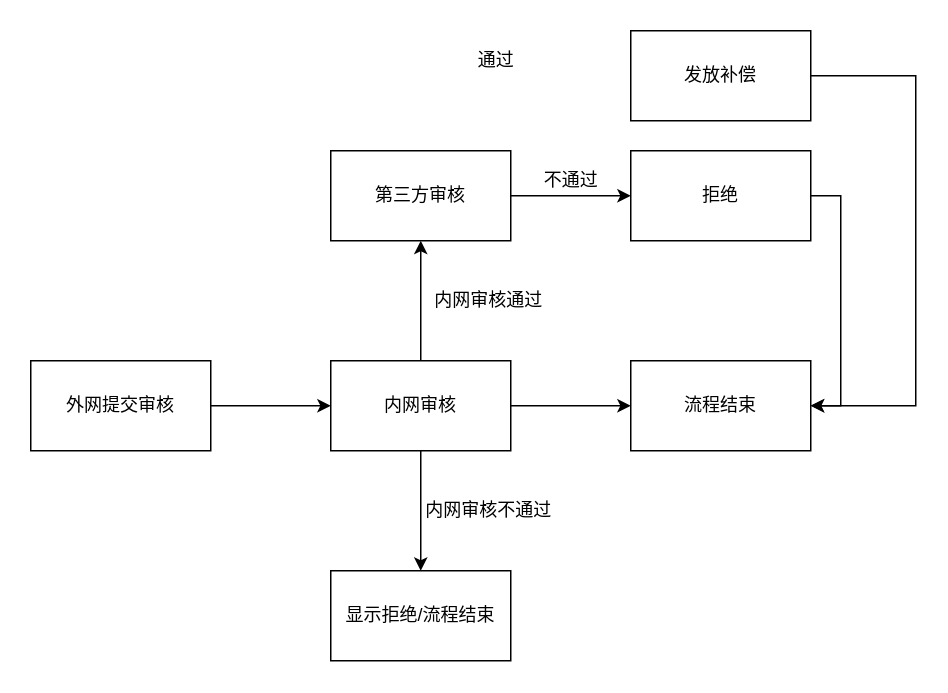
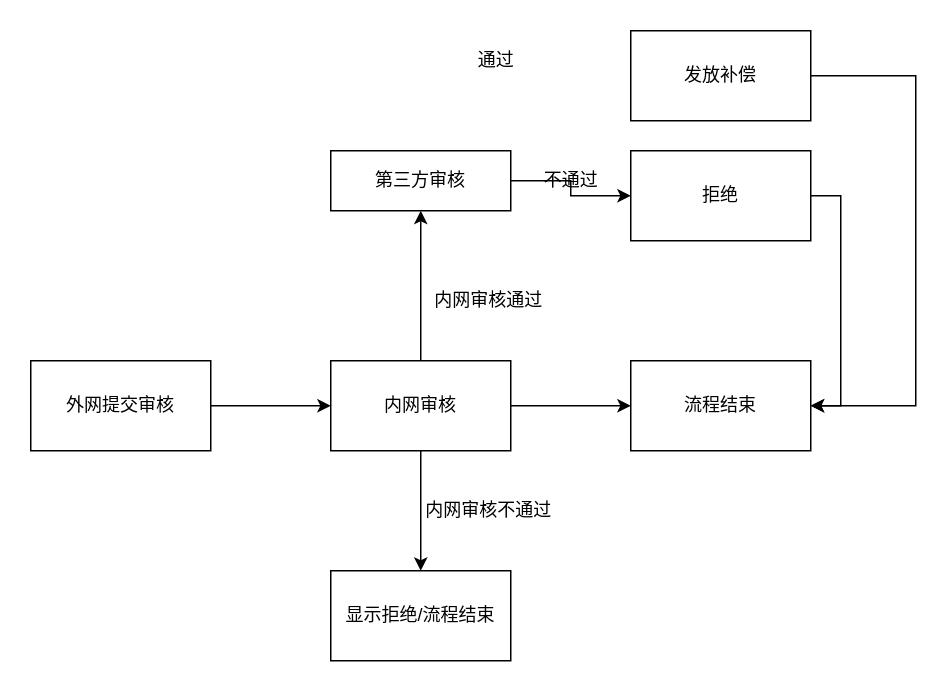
(421, 196) -> (421, 181)
